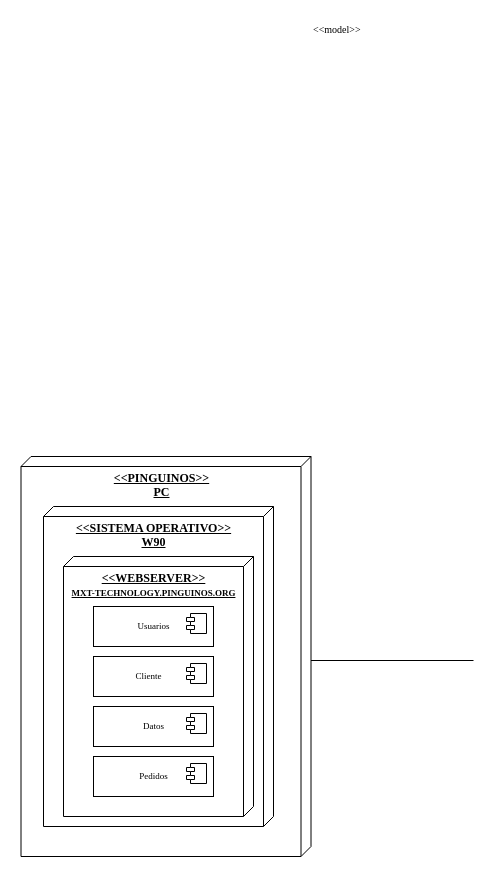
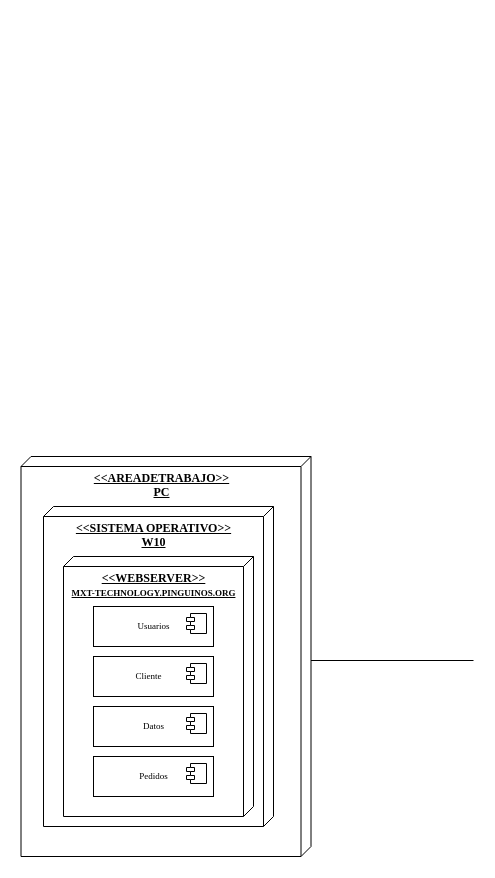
(376, 31) -> none
(162, 486) -> (162, 486)
(154, 536) -> (154, 536)
